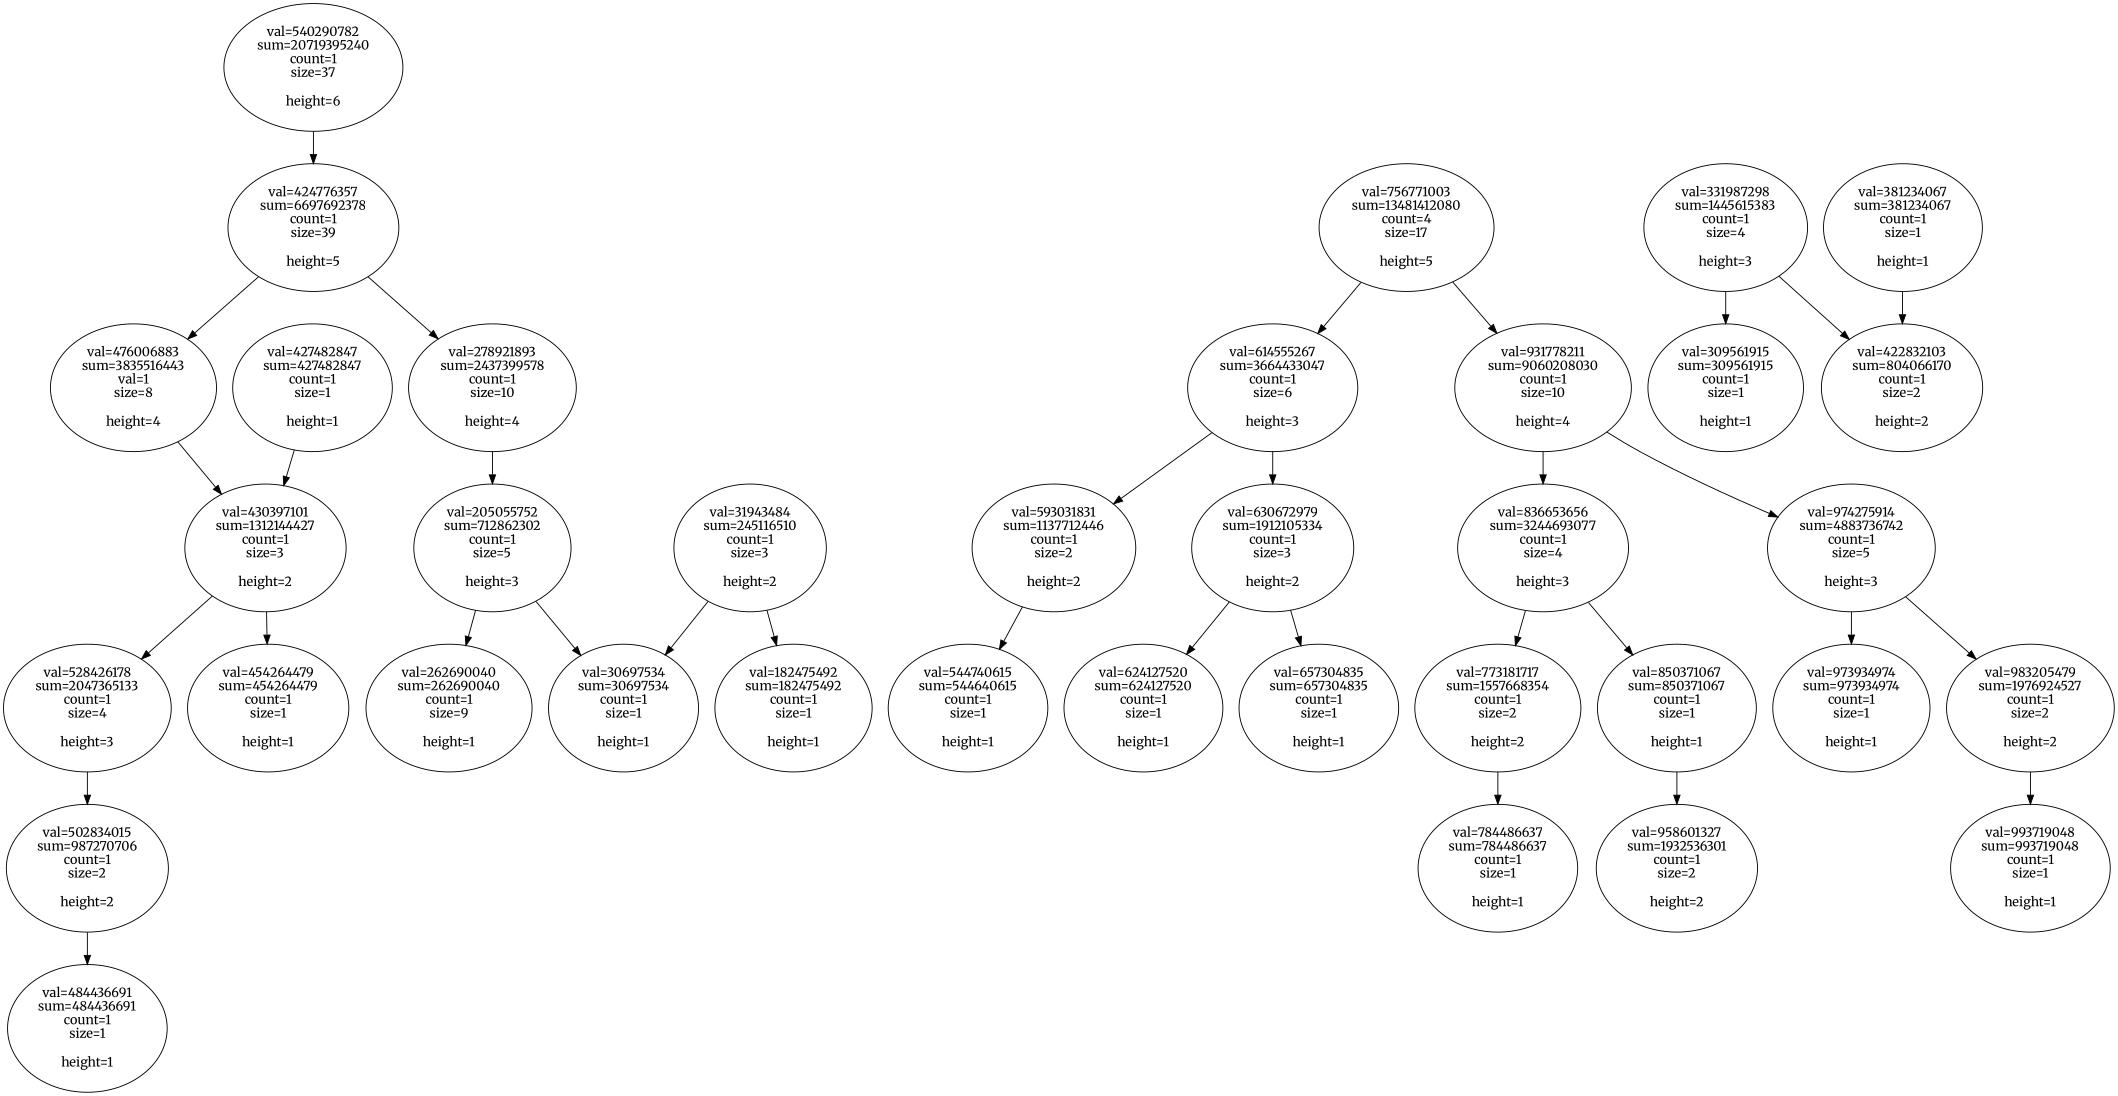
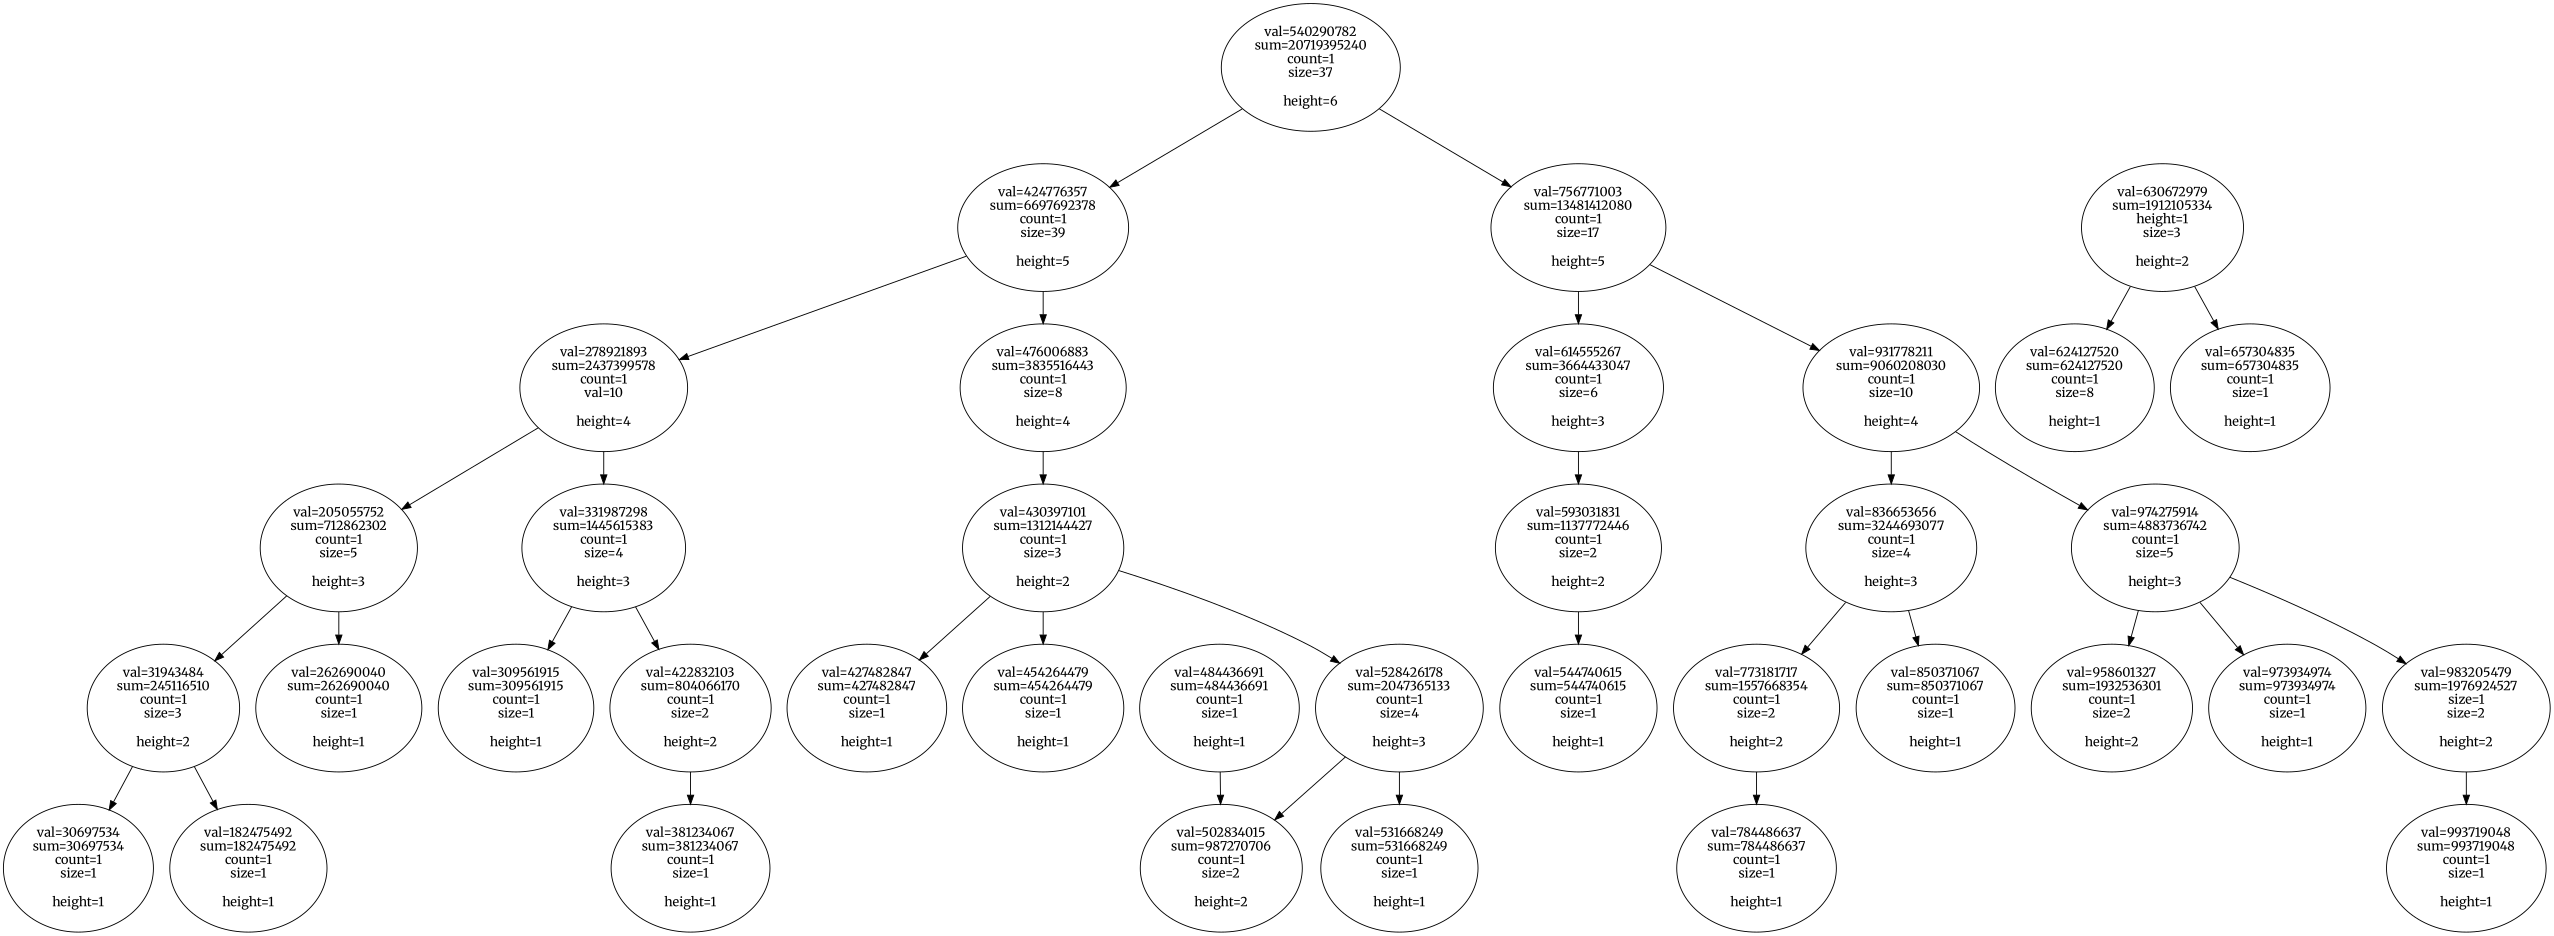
none -> (1441, 145)
(1407, 220) -> (1578, 220)
(1903, 303) -> (691, 783)
(133, 380) -> (1043, 380)
(492, 393) -> (604, 393)
(290, 463) -> (958, 625)
none -> (604, 463)
(1273, 463) -> none
(1054, 526) -> (1578, 526)
(1273, 540) -> (2163, 220)
(556, 625) -> (254, 625)
(968, 686) -> (1578, 686)
(2030, 700) -> (2466, 700)
(449, 714) -> (339, 714)
(1143, 714) -> (2075, 393)
(1677, 784) -> (2135, 624)
none -> (1399, 868)
(87, 944) -> (1220, 783)
